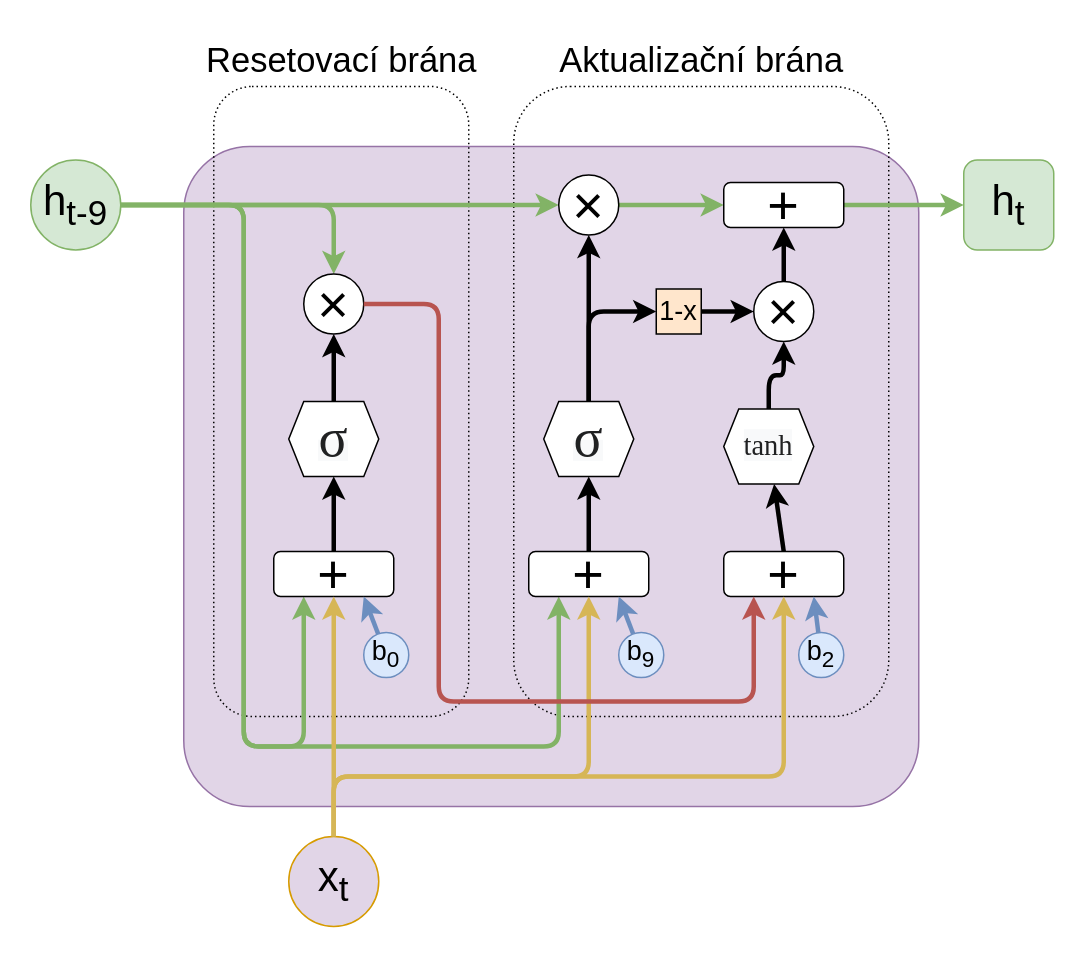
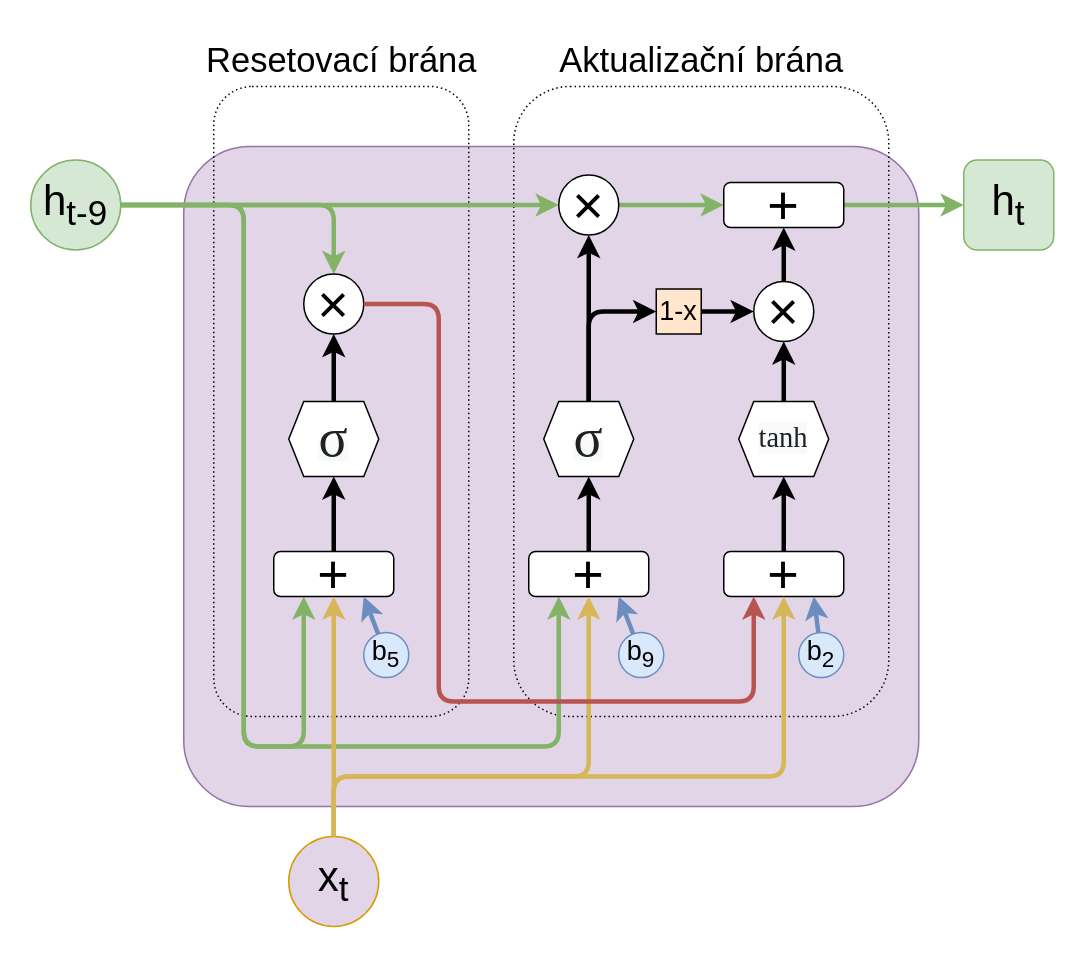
(769, 446) -> (784, 439)
(386, 655) -> (386, 655)
